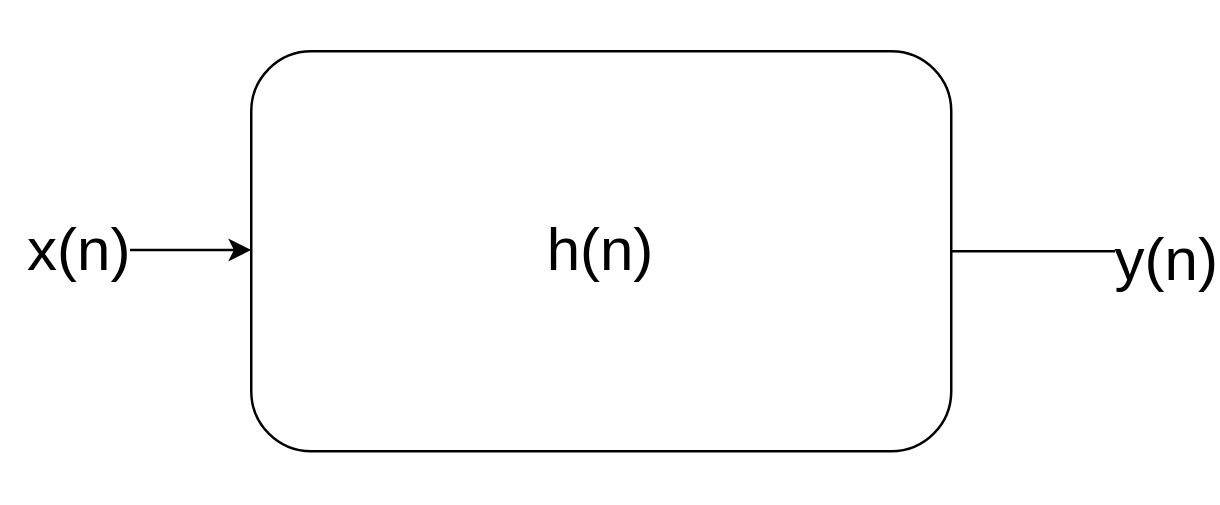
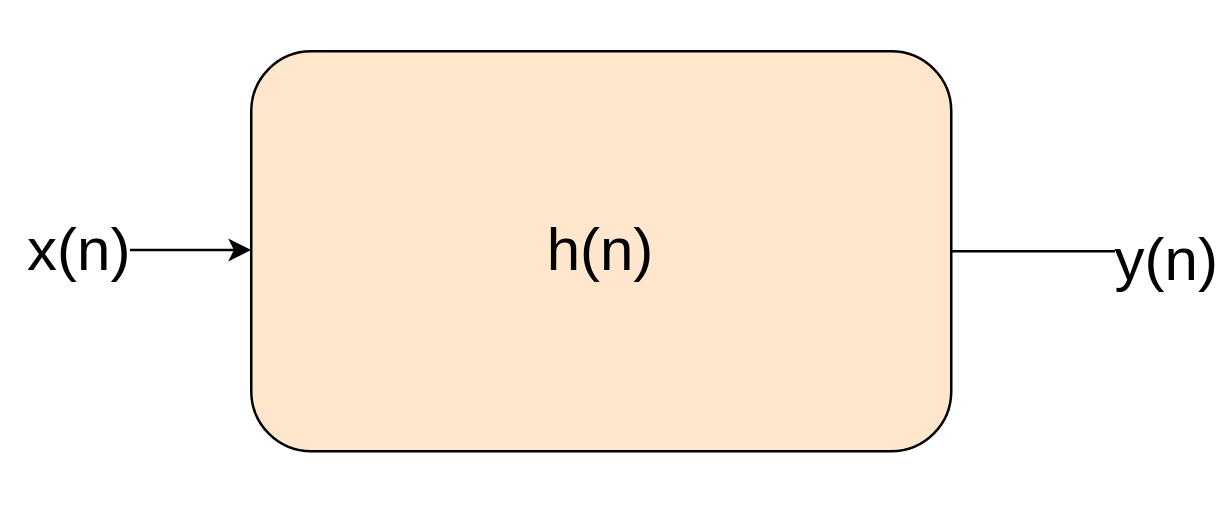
(601, 251) -> (601, 251)
